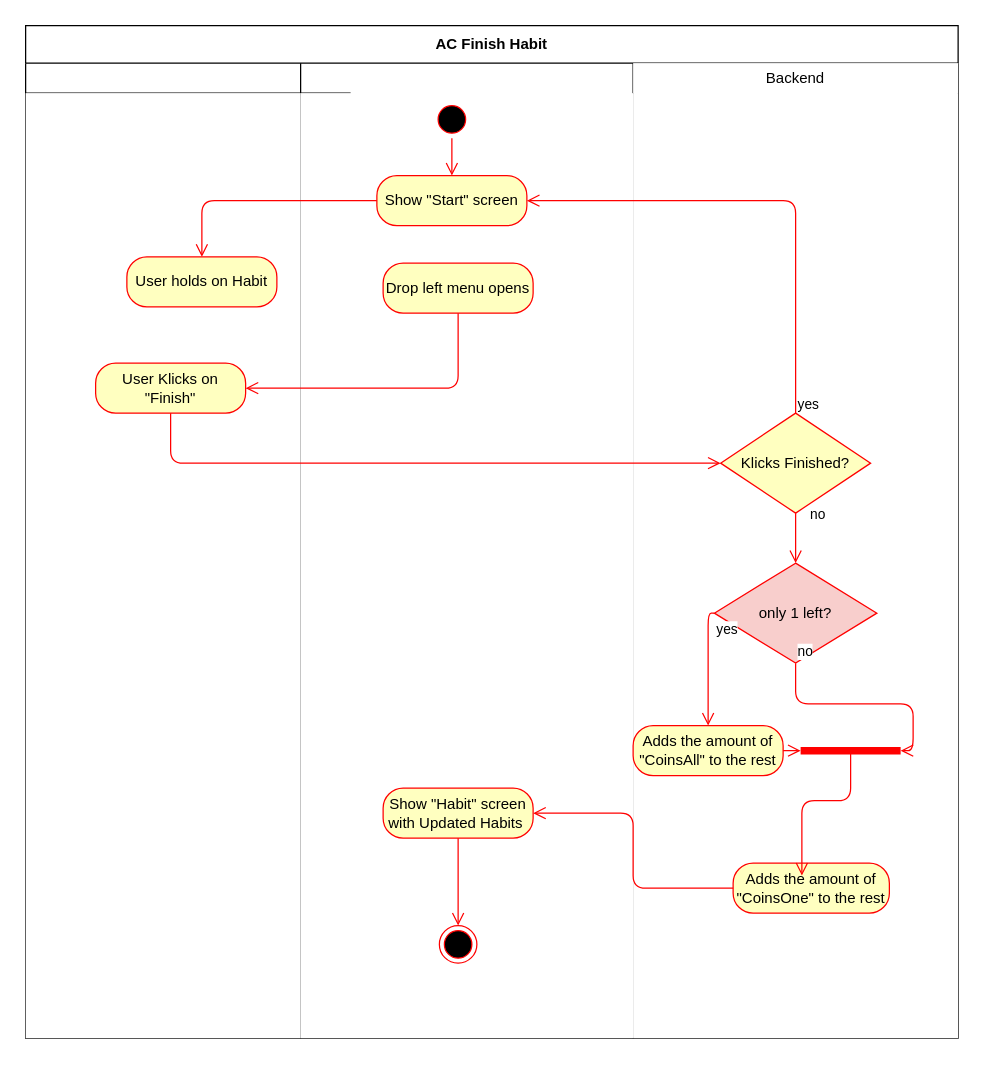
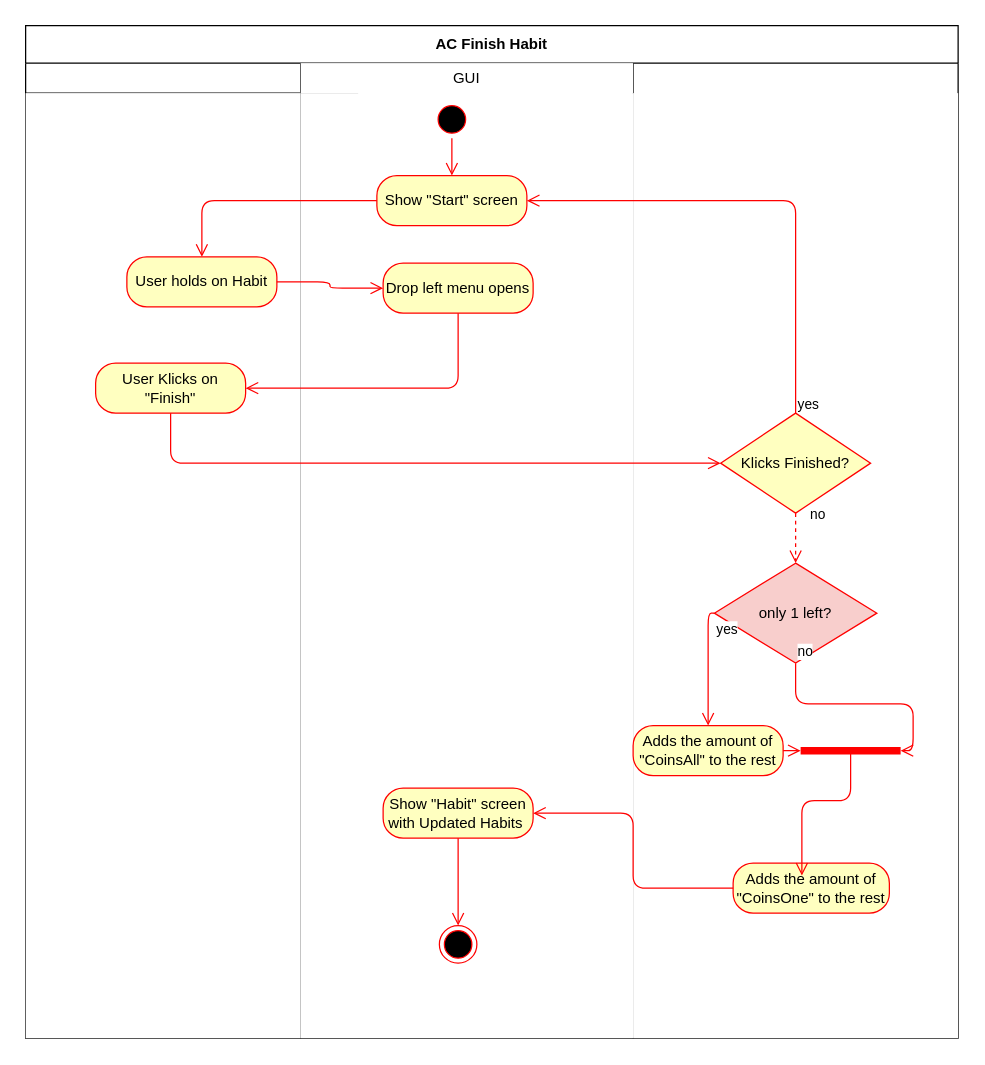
none -> (467, 78)
(796, 78) -> none
none -> (330, 284)
(796, 537) -> (796, 537)
